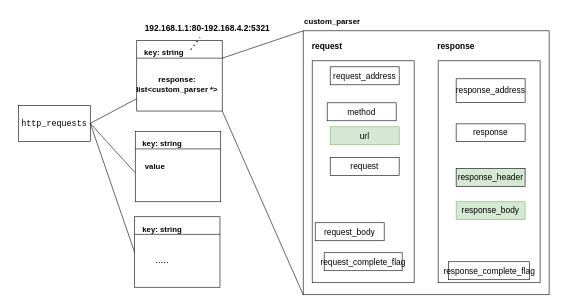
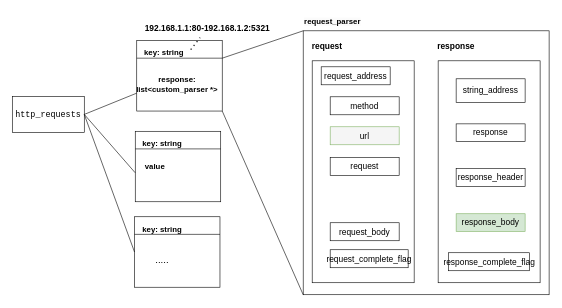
(331, 21) -> (333, 21)
(208, 29) -> (208, 29)
(365, 76) -> (356, 76)
(491, 90) -> (491, 90)
(362, 112) -> (365, 106)
(54, 123) -> (48, 114)
(365, 136) -> (365, 136)
(491, 177) -> (491, 177)
(491, 210) -> (491, 222)
(350, 232) -> (365, 232)
(363, 262) -> (369, 259)
(489, 271) -> (489, 262)
